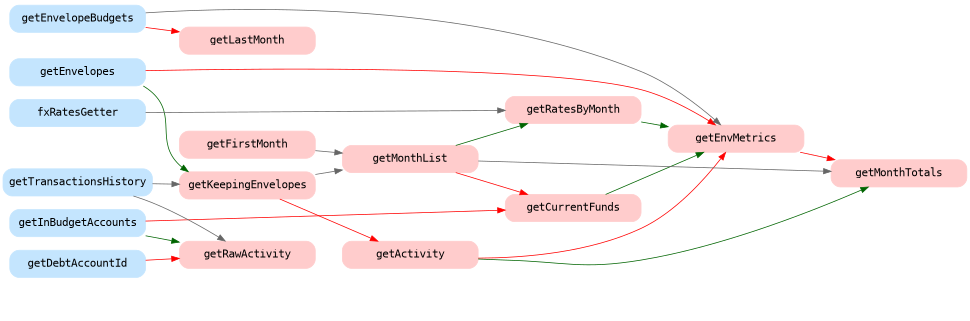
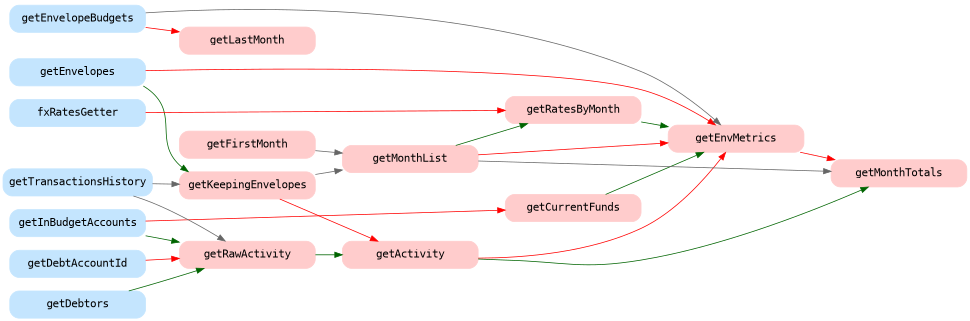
(322, 112) -> (322, 112)
(488, 182) -> (569, 149)
none -> (325, 255)
none -> (78, 305)
